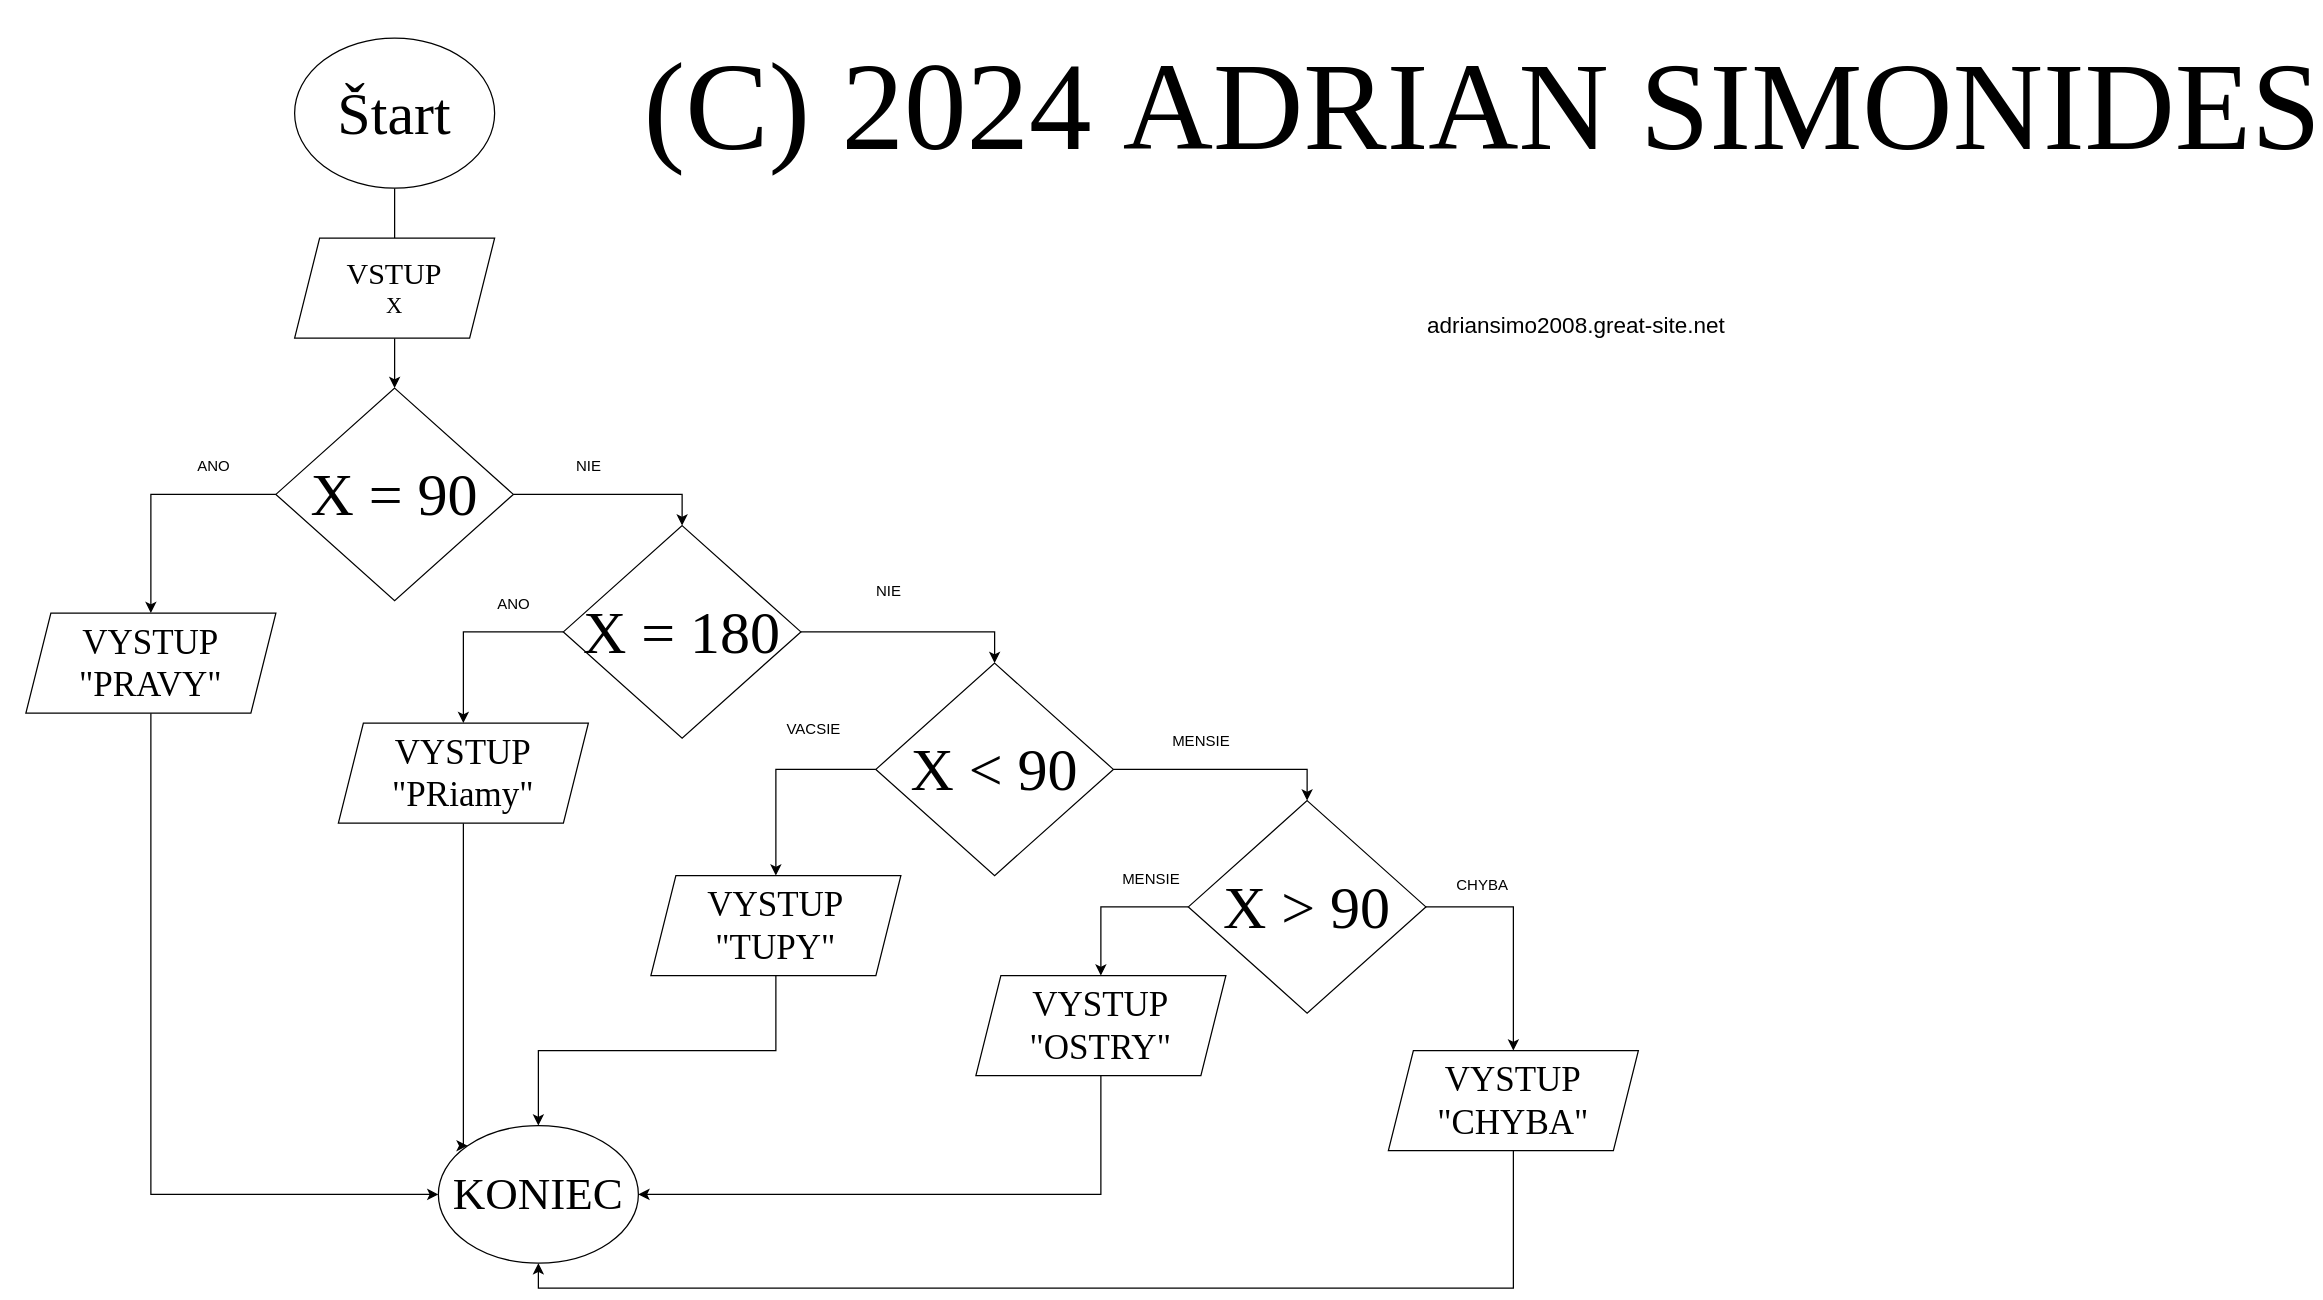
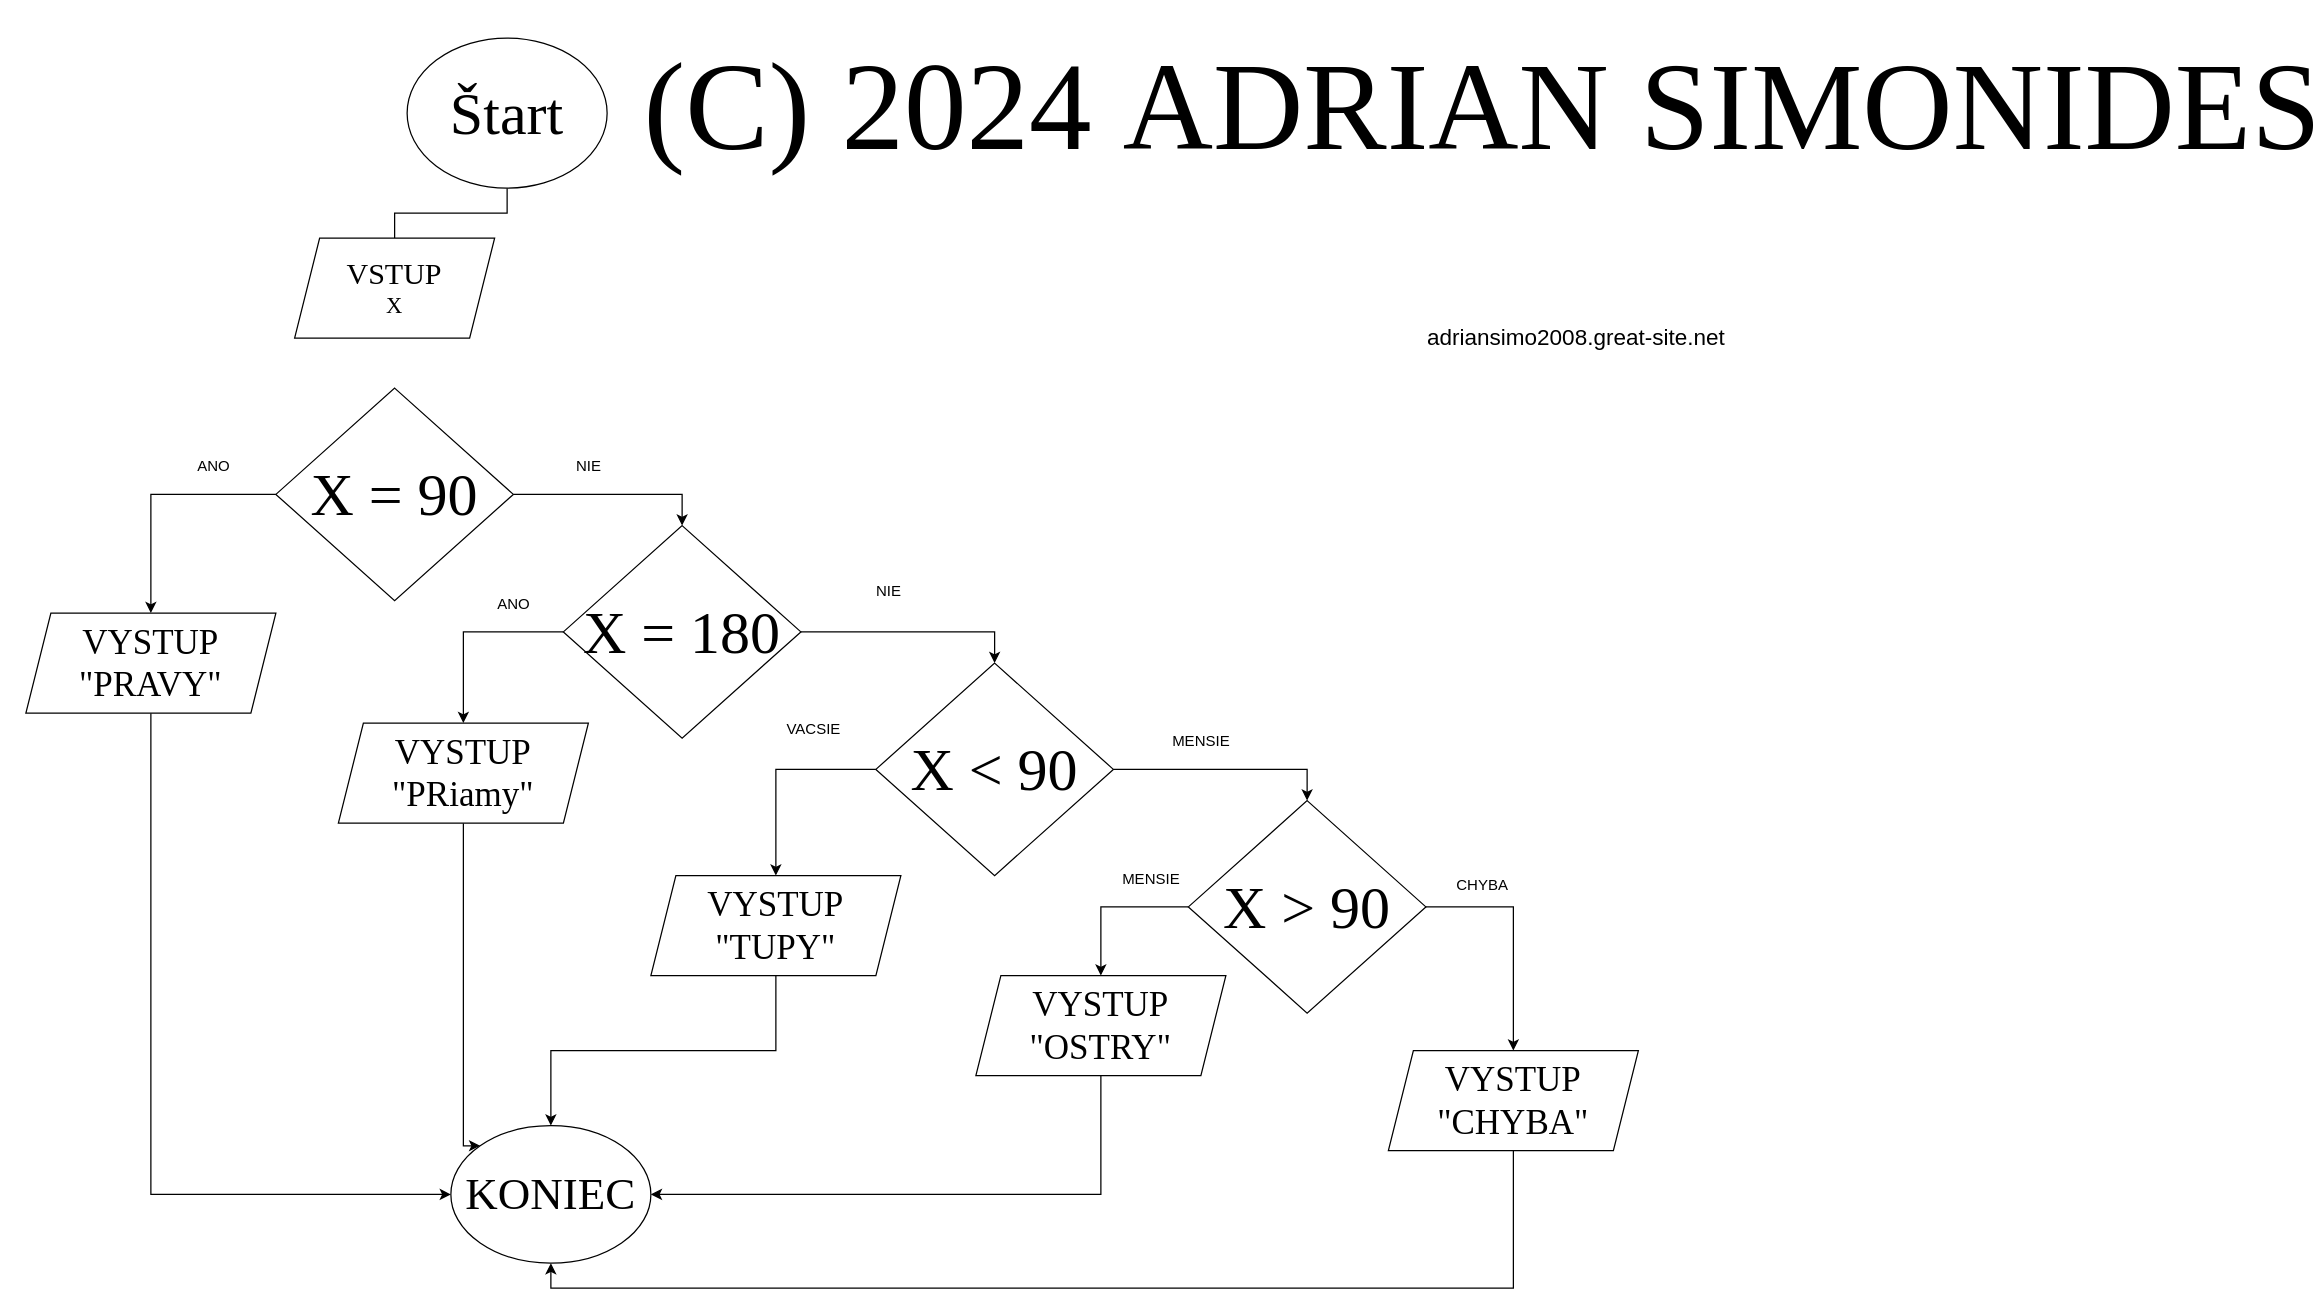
(394, 113) -> (507, 113)
(1576, 326) -> (1576, 338)
(394, 359) -> none
(538, 1194) -> (551, 1194)
